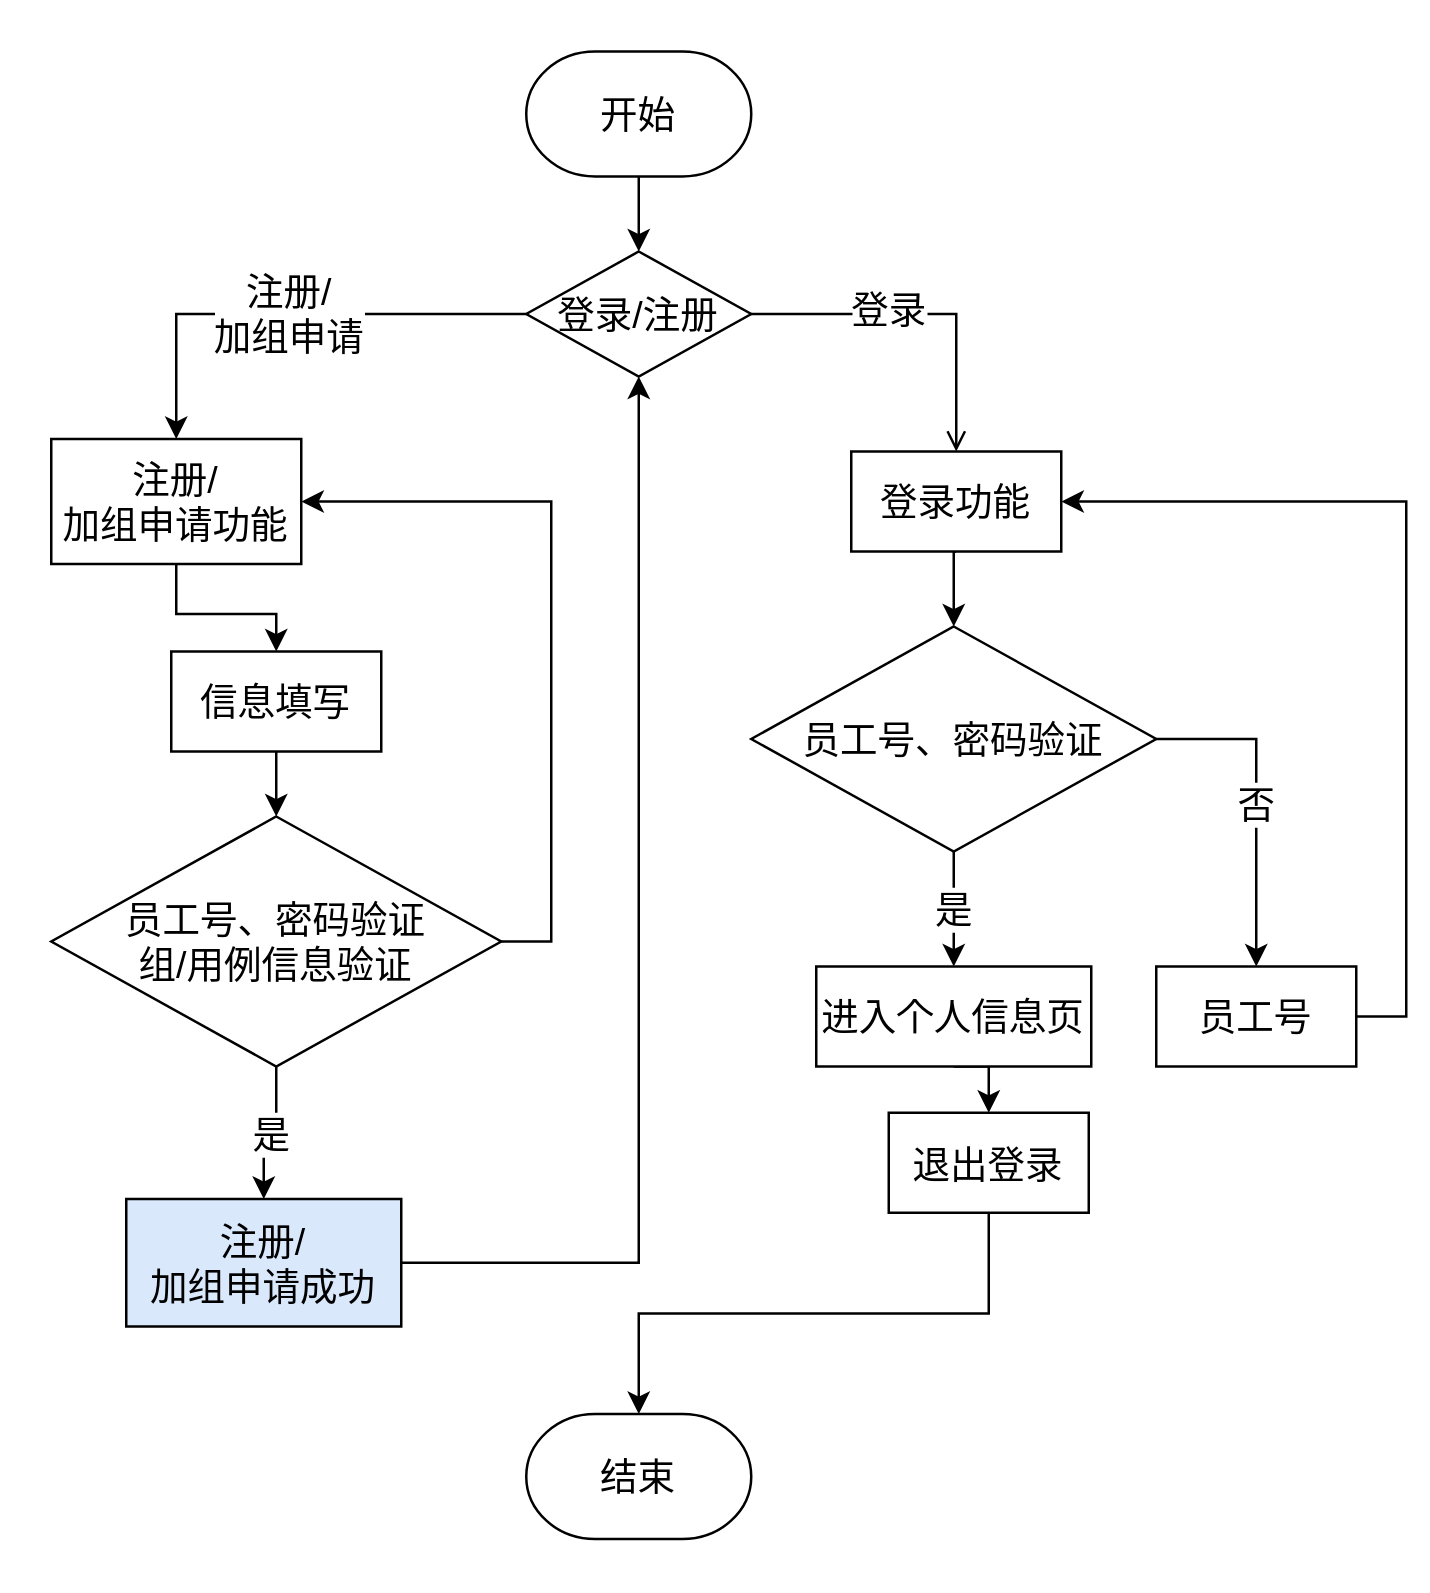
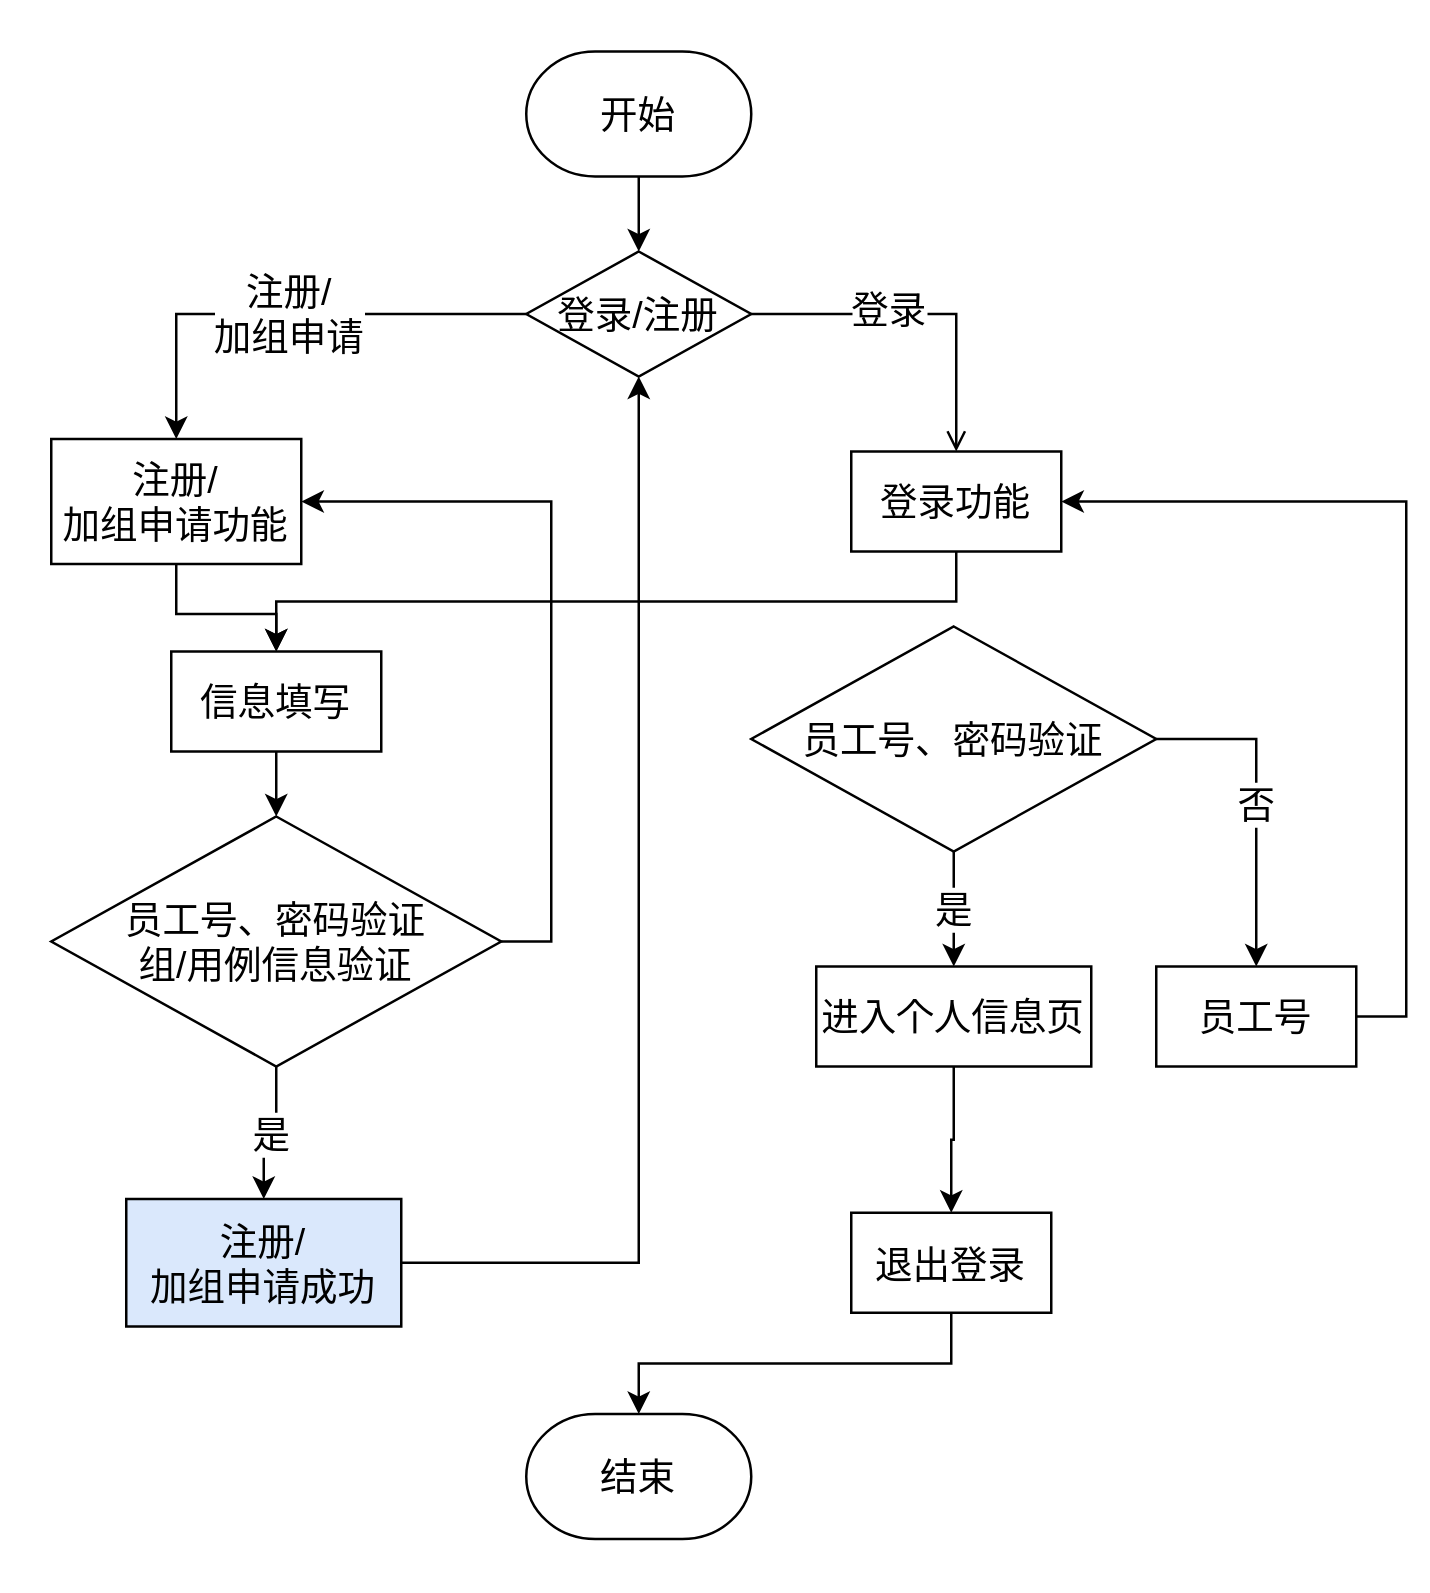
(954, 579) -> (824, 601)
(989, 1163) -> (951, 1263)
